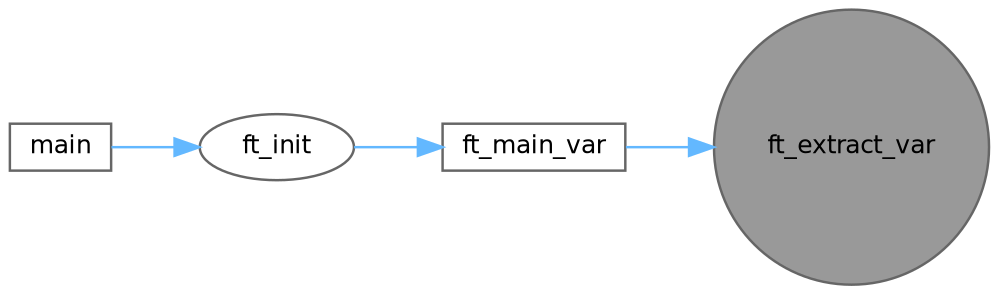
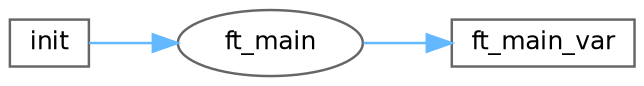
(61, 147) -> (49, 43)
(277, 147) -> (270, 43)
(852, 147) -> none
